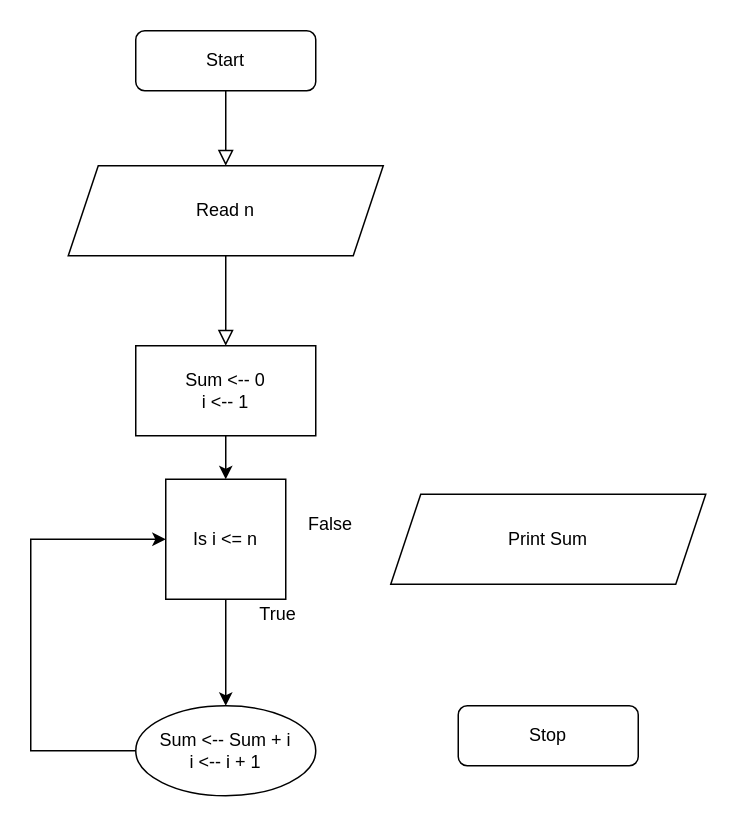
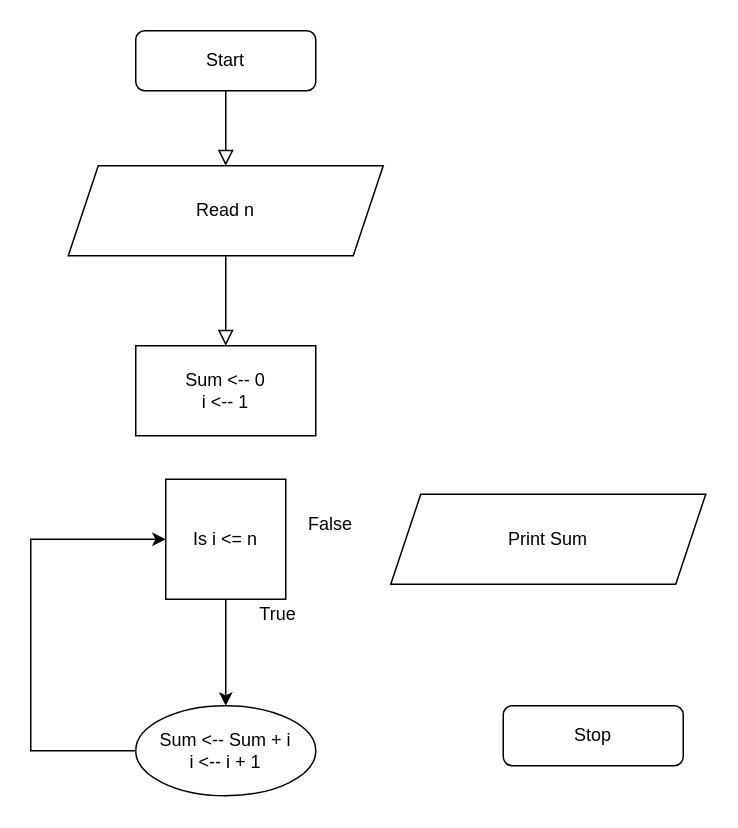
(226, 463) -> none
(548, 736) -> (593, 736)
